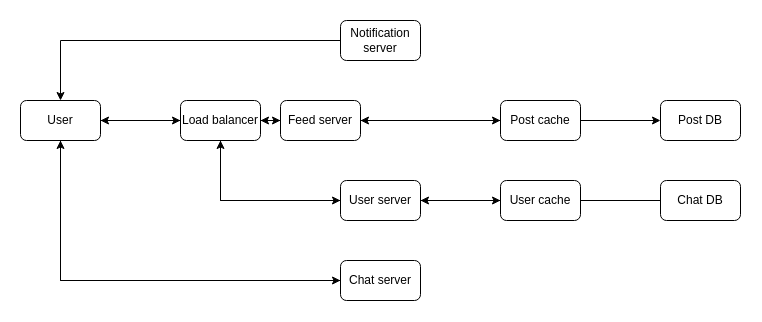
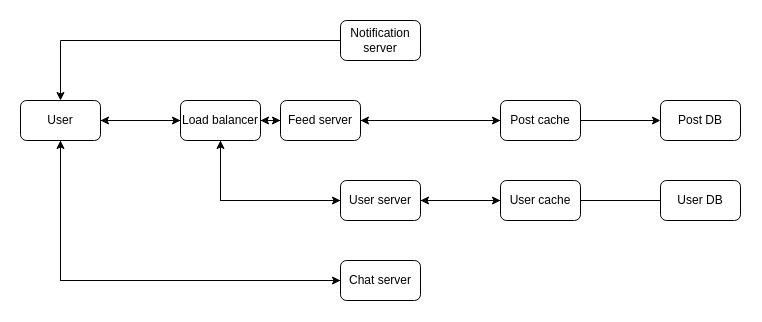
(701, 201) -> (701, 201)
